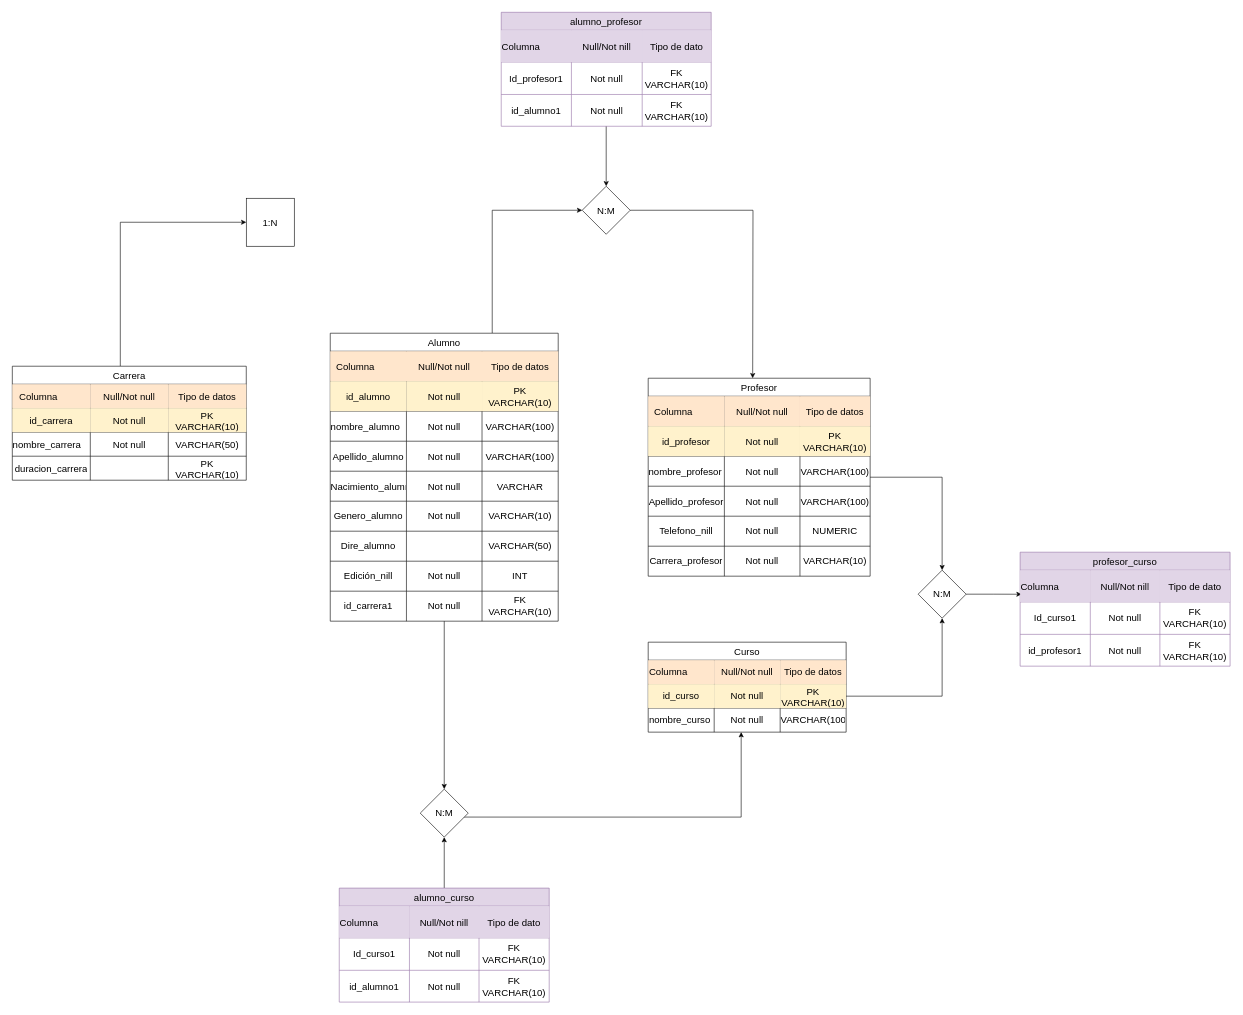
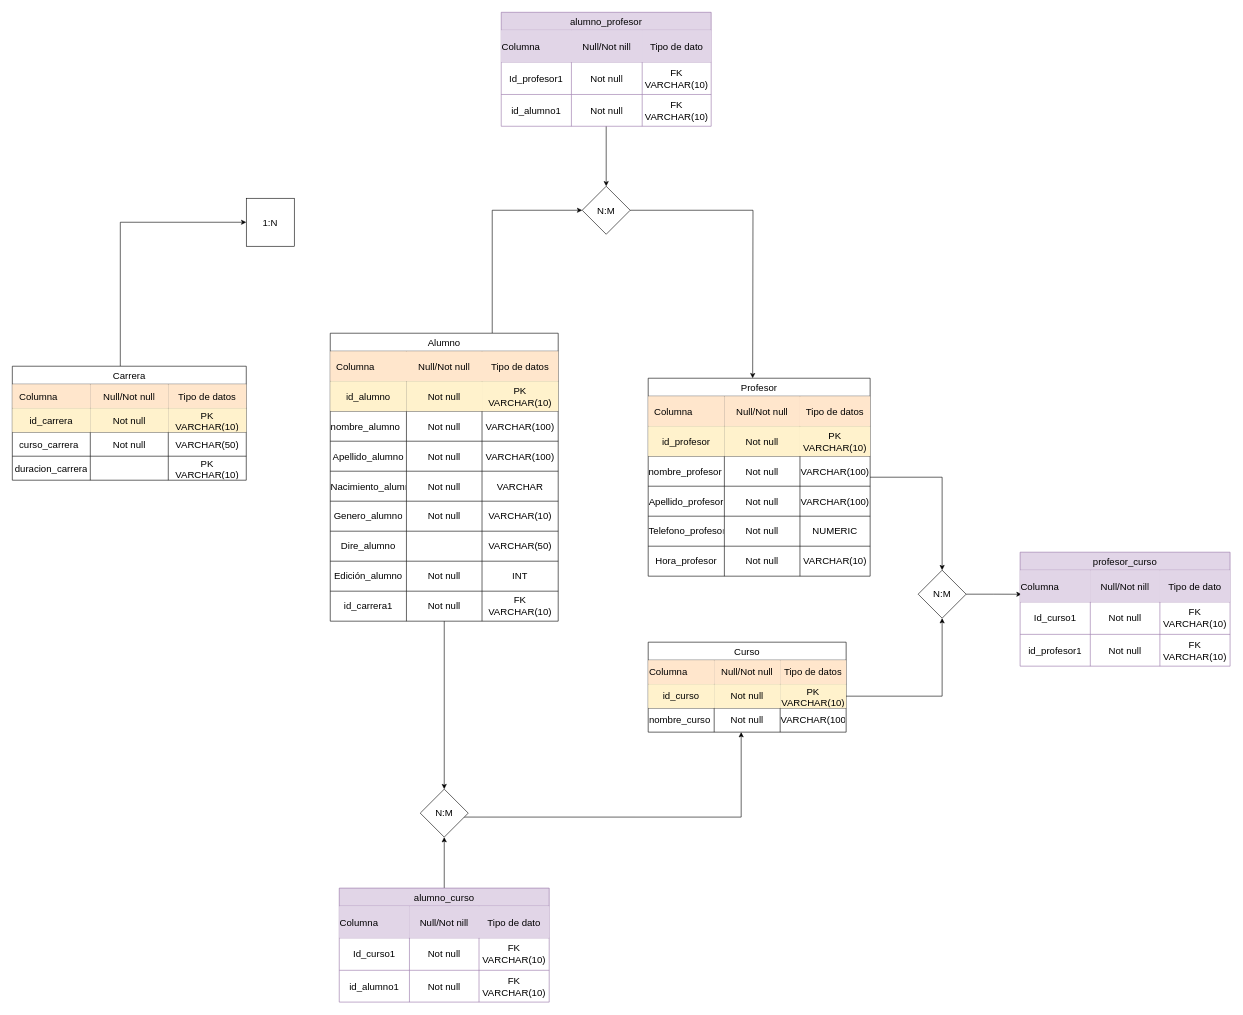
(51, 444) -> (51, 444)
(686, 531) -> (686, 531)
(686, 561) -> (686, 561)
(368, 576) -> (368, 576)
